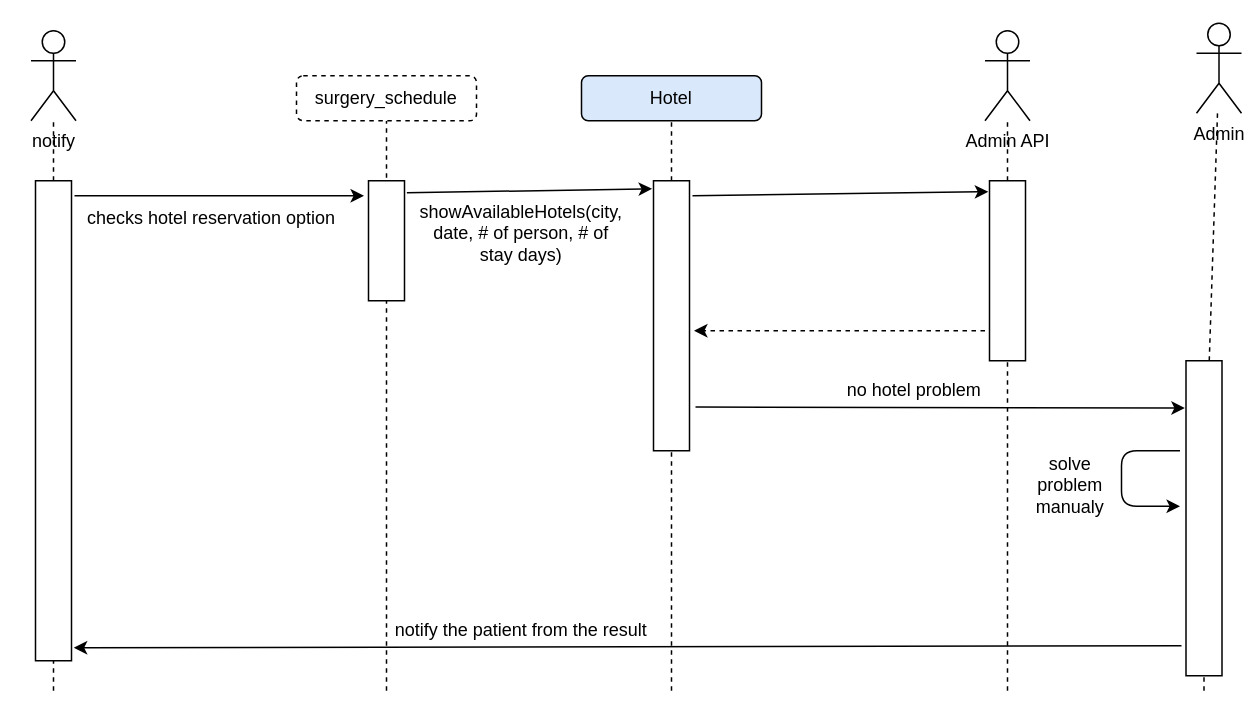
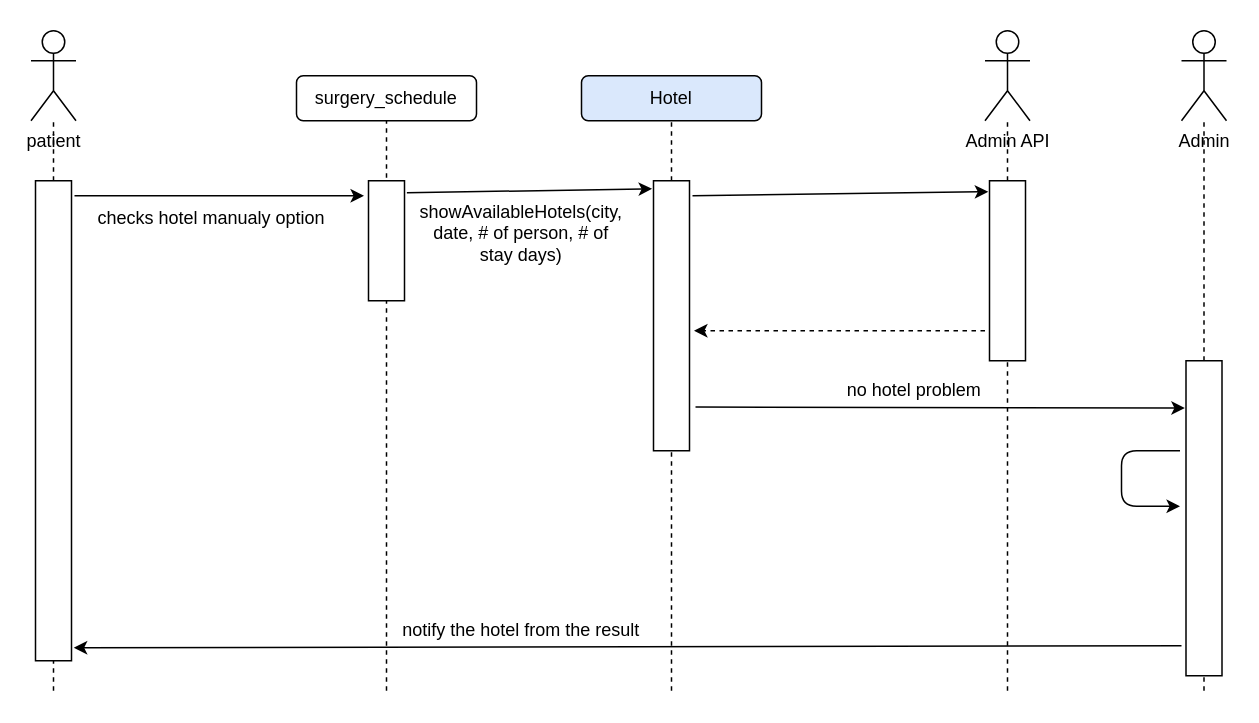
(1219, 68) -> (1204, 76)
(386, 98) -> (386, 98)
(54, 142) -> (54, 142)
(212, 218) -> (212, 218)
(1070, 485) -> none
(521, 631) -> (521, 631)
